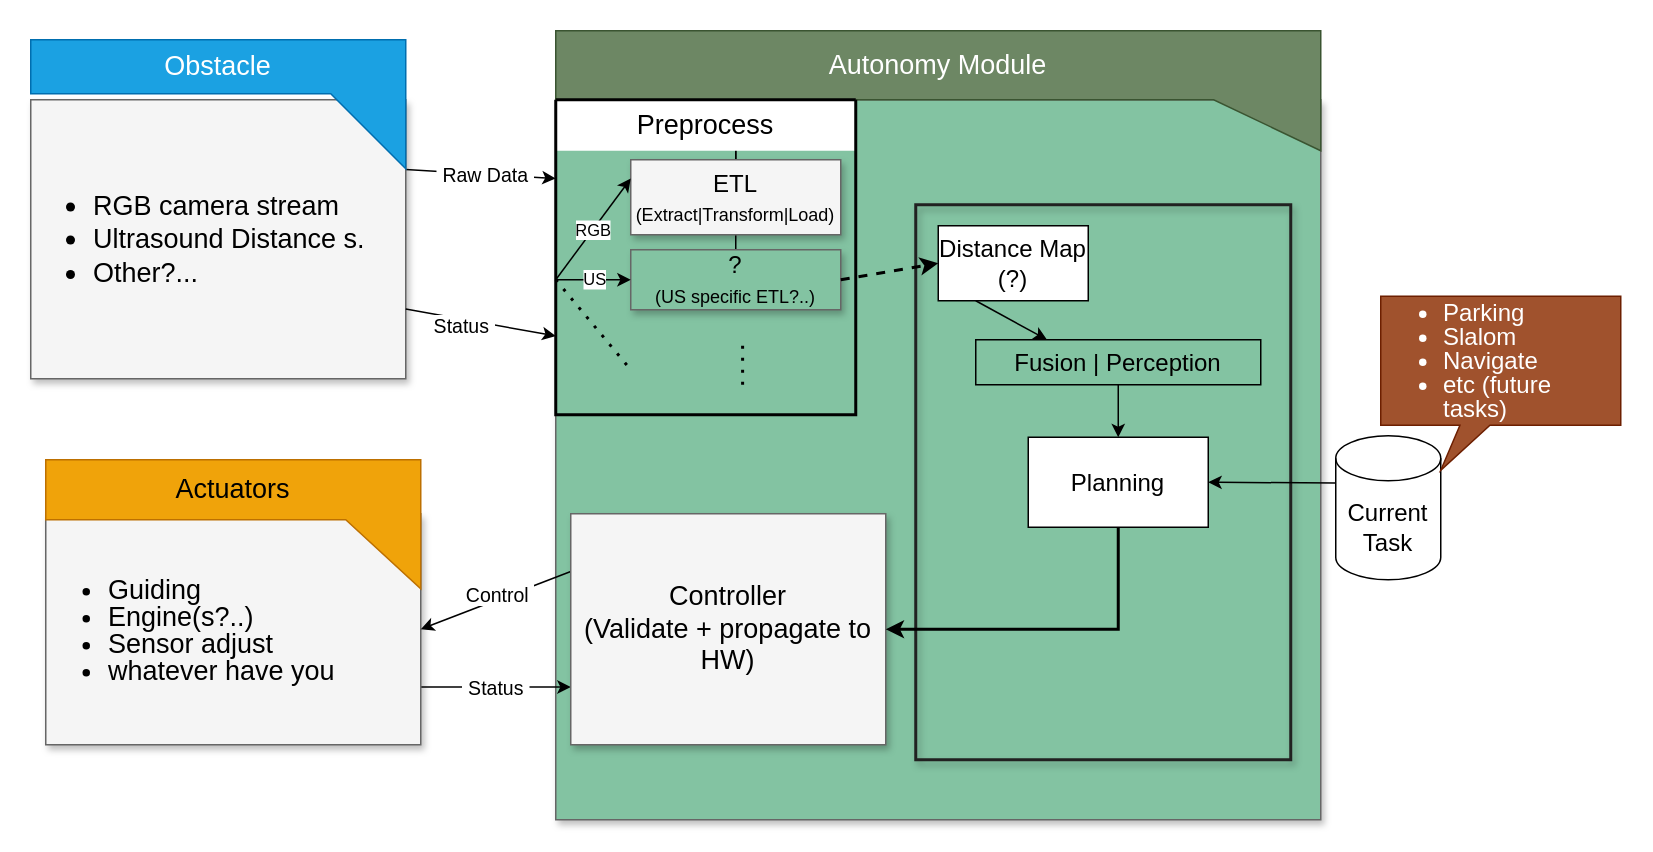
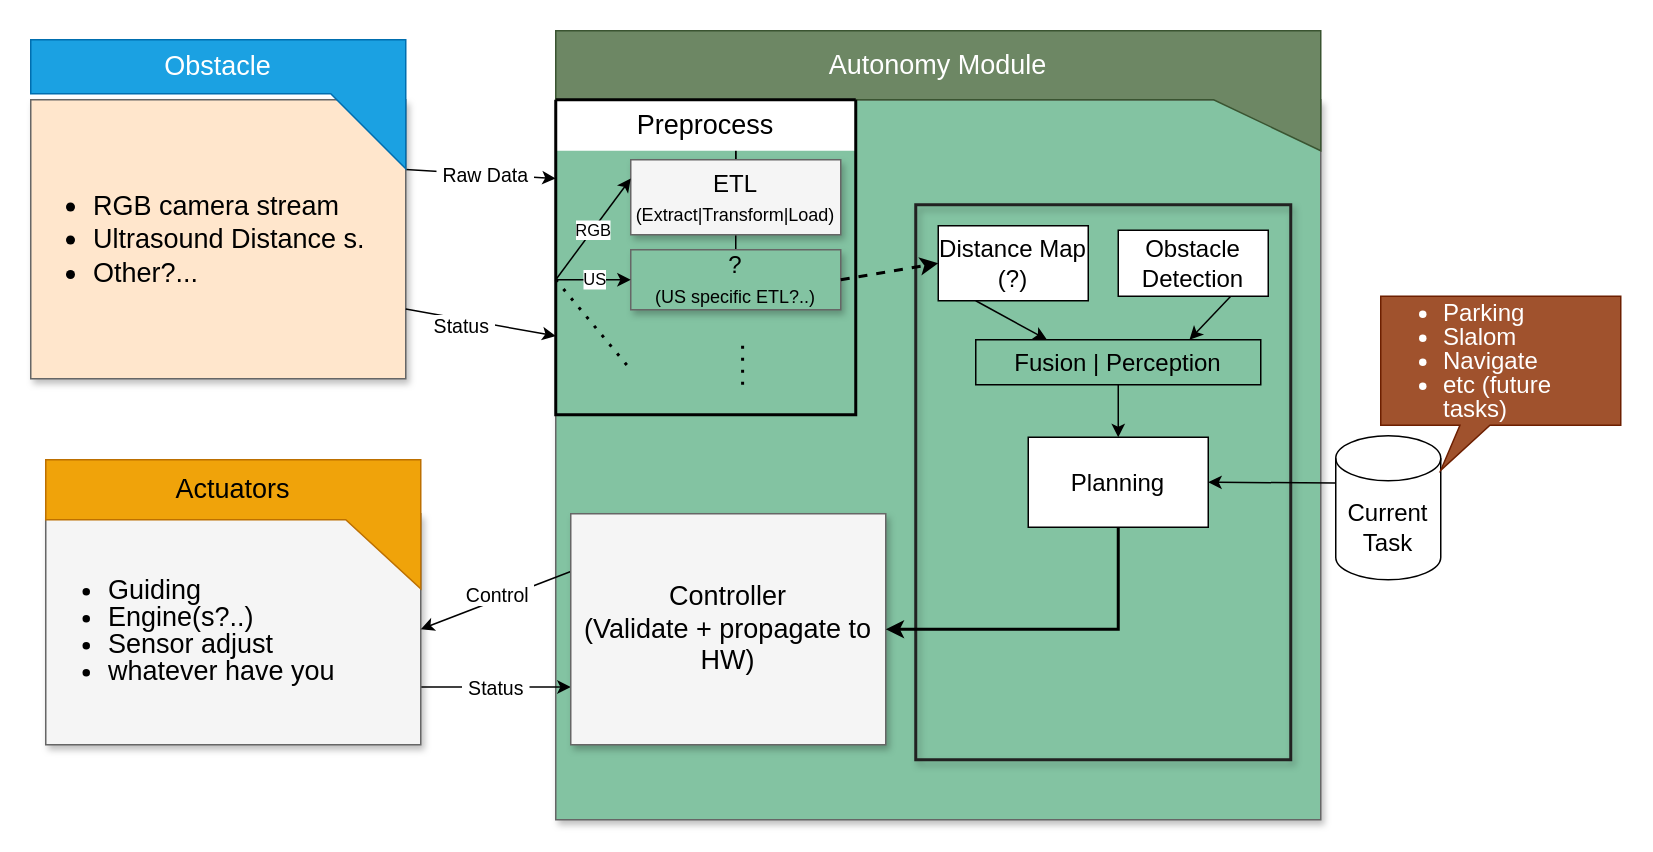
(218, 239) -> (218, 239)
none -> (1193, 263)
none -> (1213, 315)
